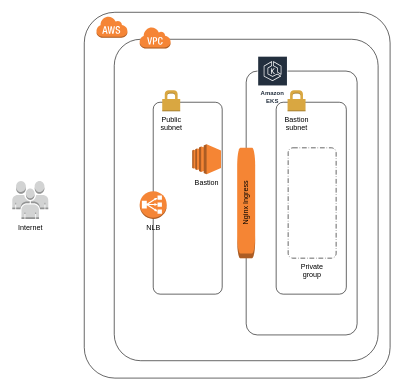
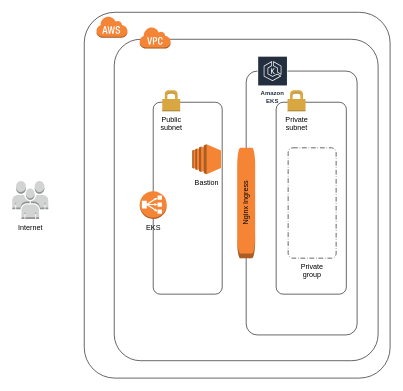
(297, 124) -> (297, 124)
(154, 228) -> (154, 228)
